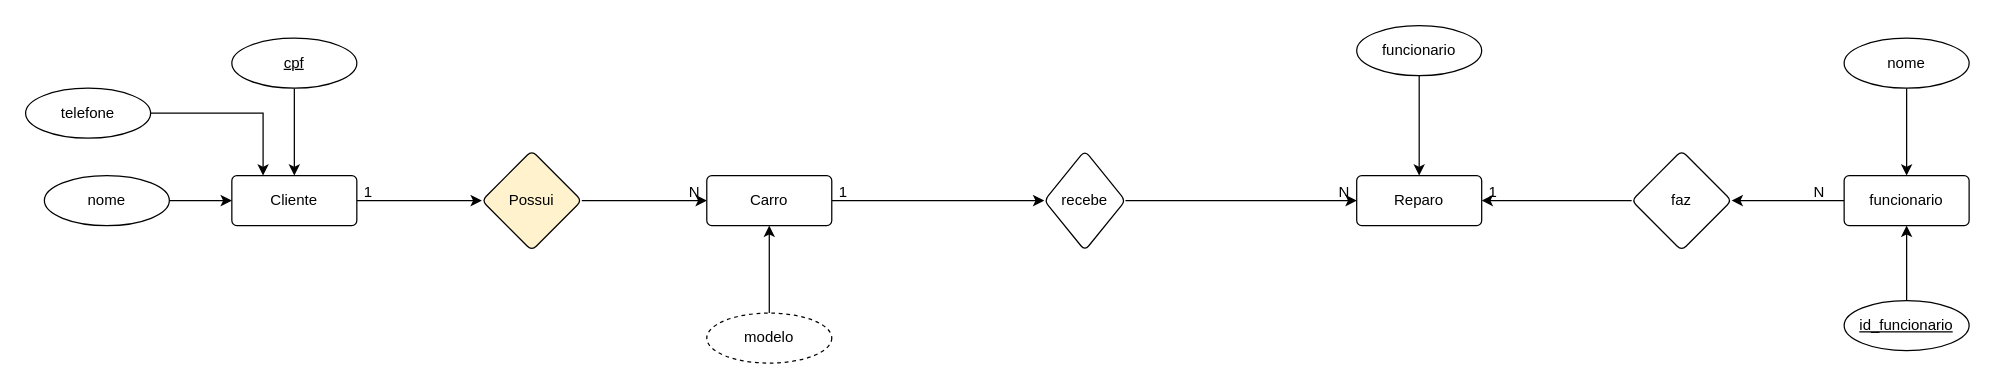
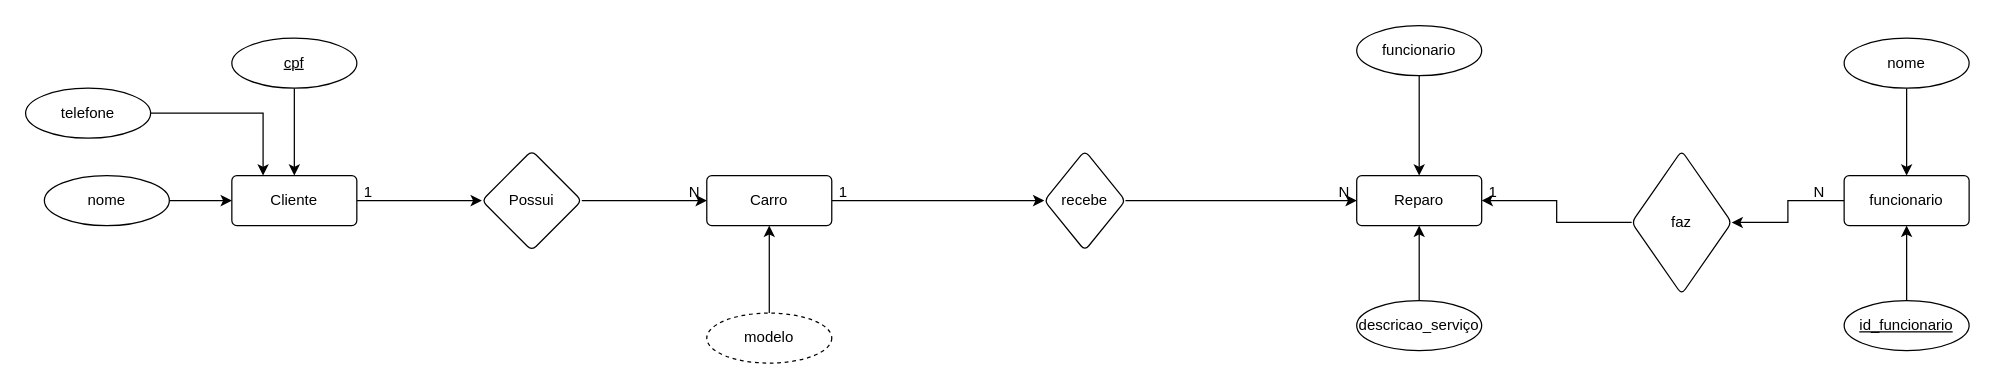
(532, 201) -> (532, 201)
(1682, 201) -> (1682, 223)
none -> (1419, 268)
none -> (1419, 326)
